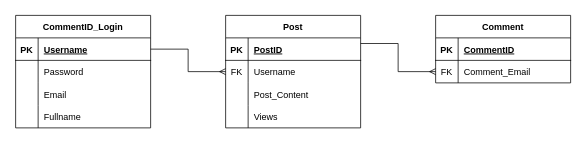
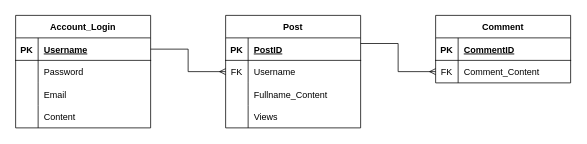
(83, 27) -> (83, 27)
(494, 72) -> (501, 72)
(284, 95) -> (291, 95)
(61, 117) -> (61, 117)
